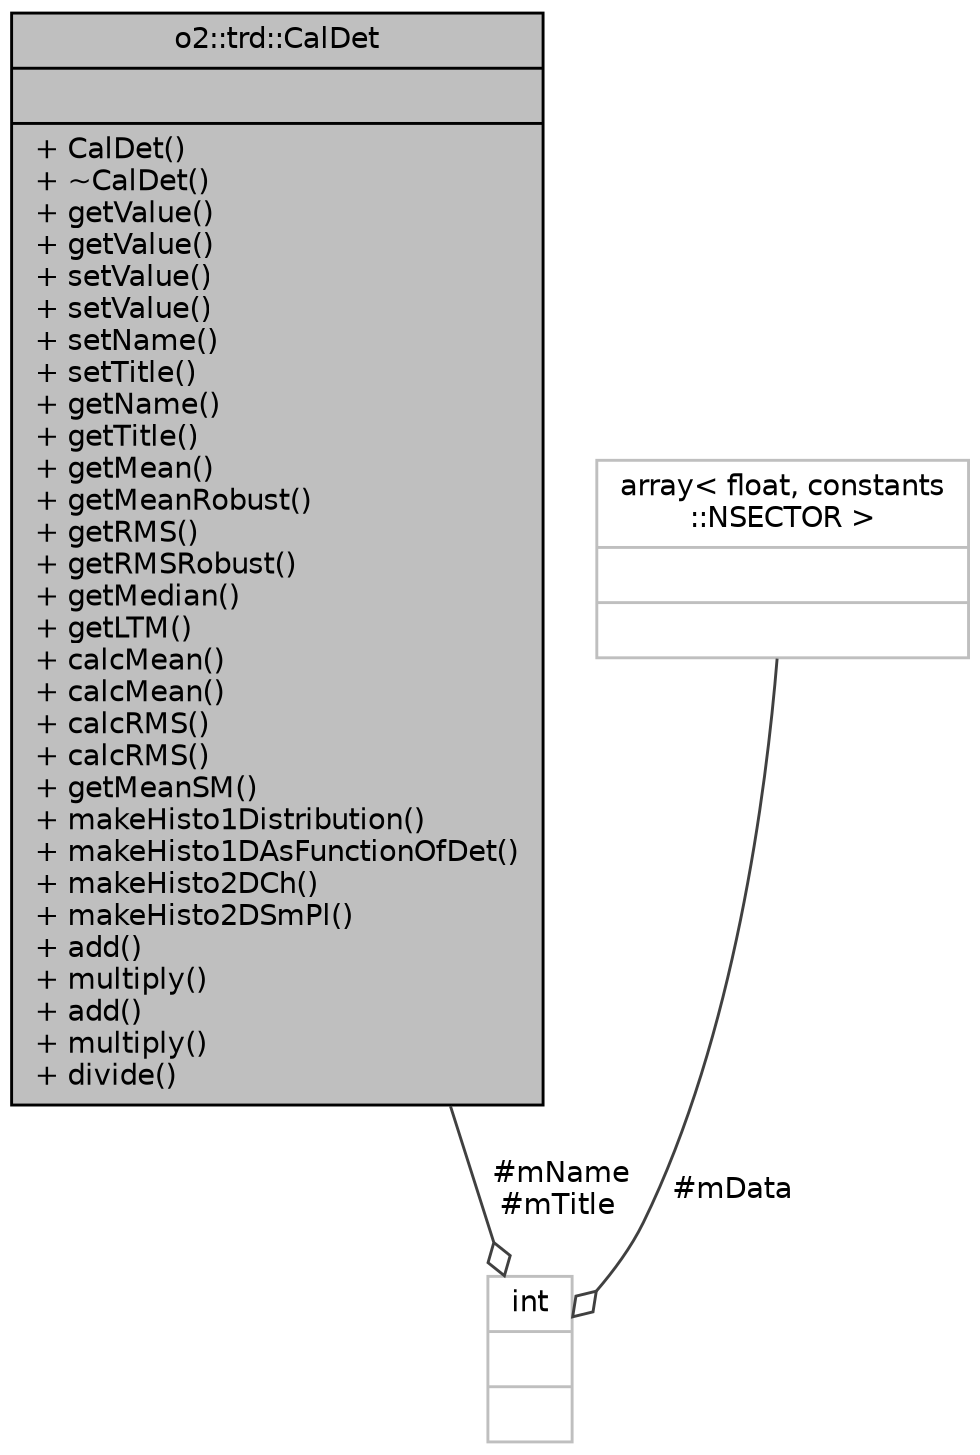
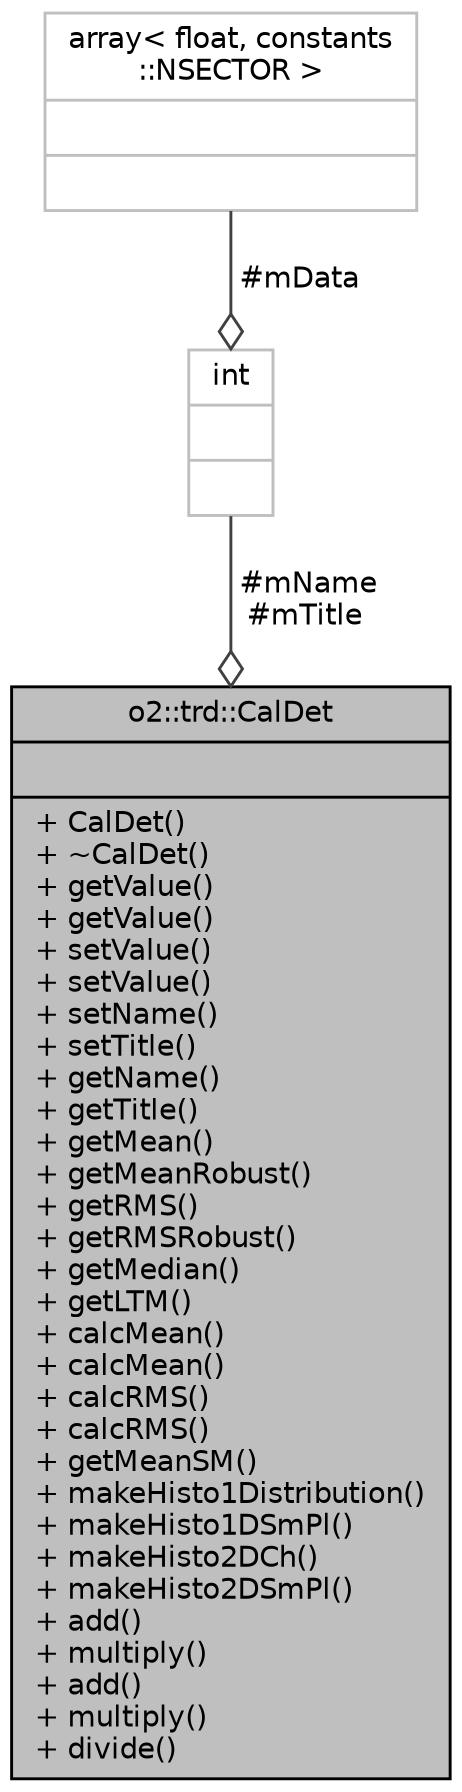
(277, 852) -> (195, 1526)
(472, 1174) -> (231, 584)
